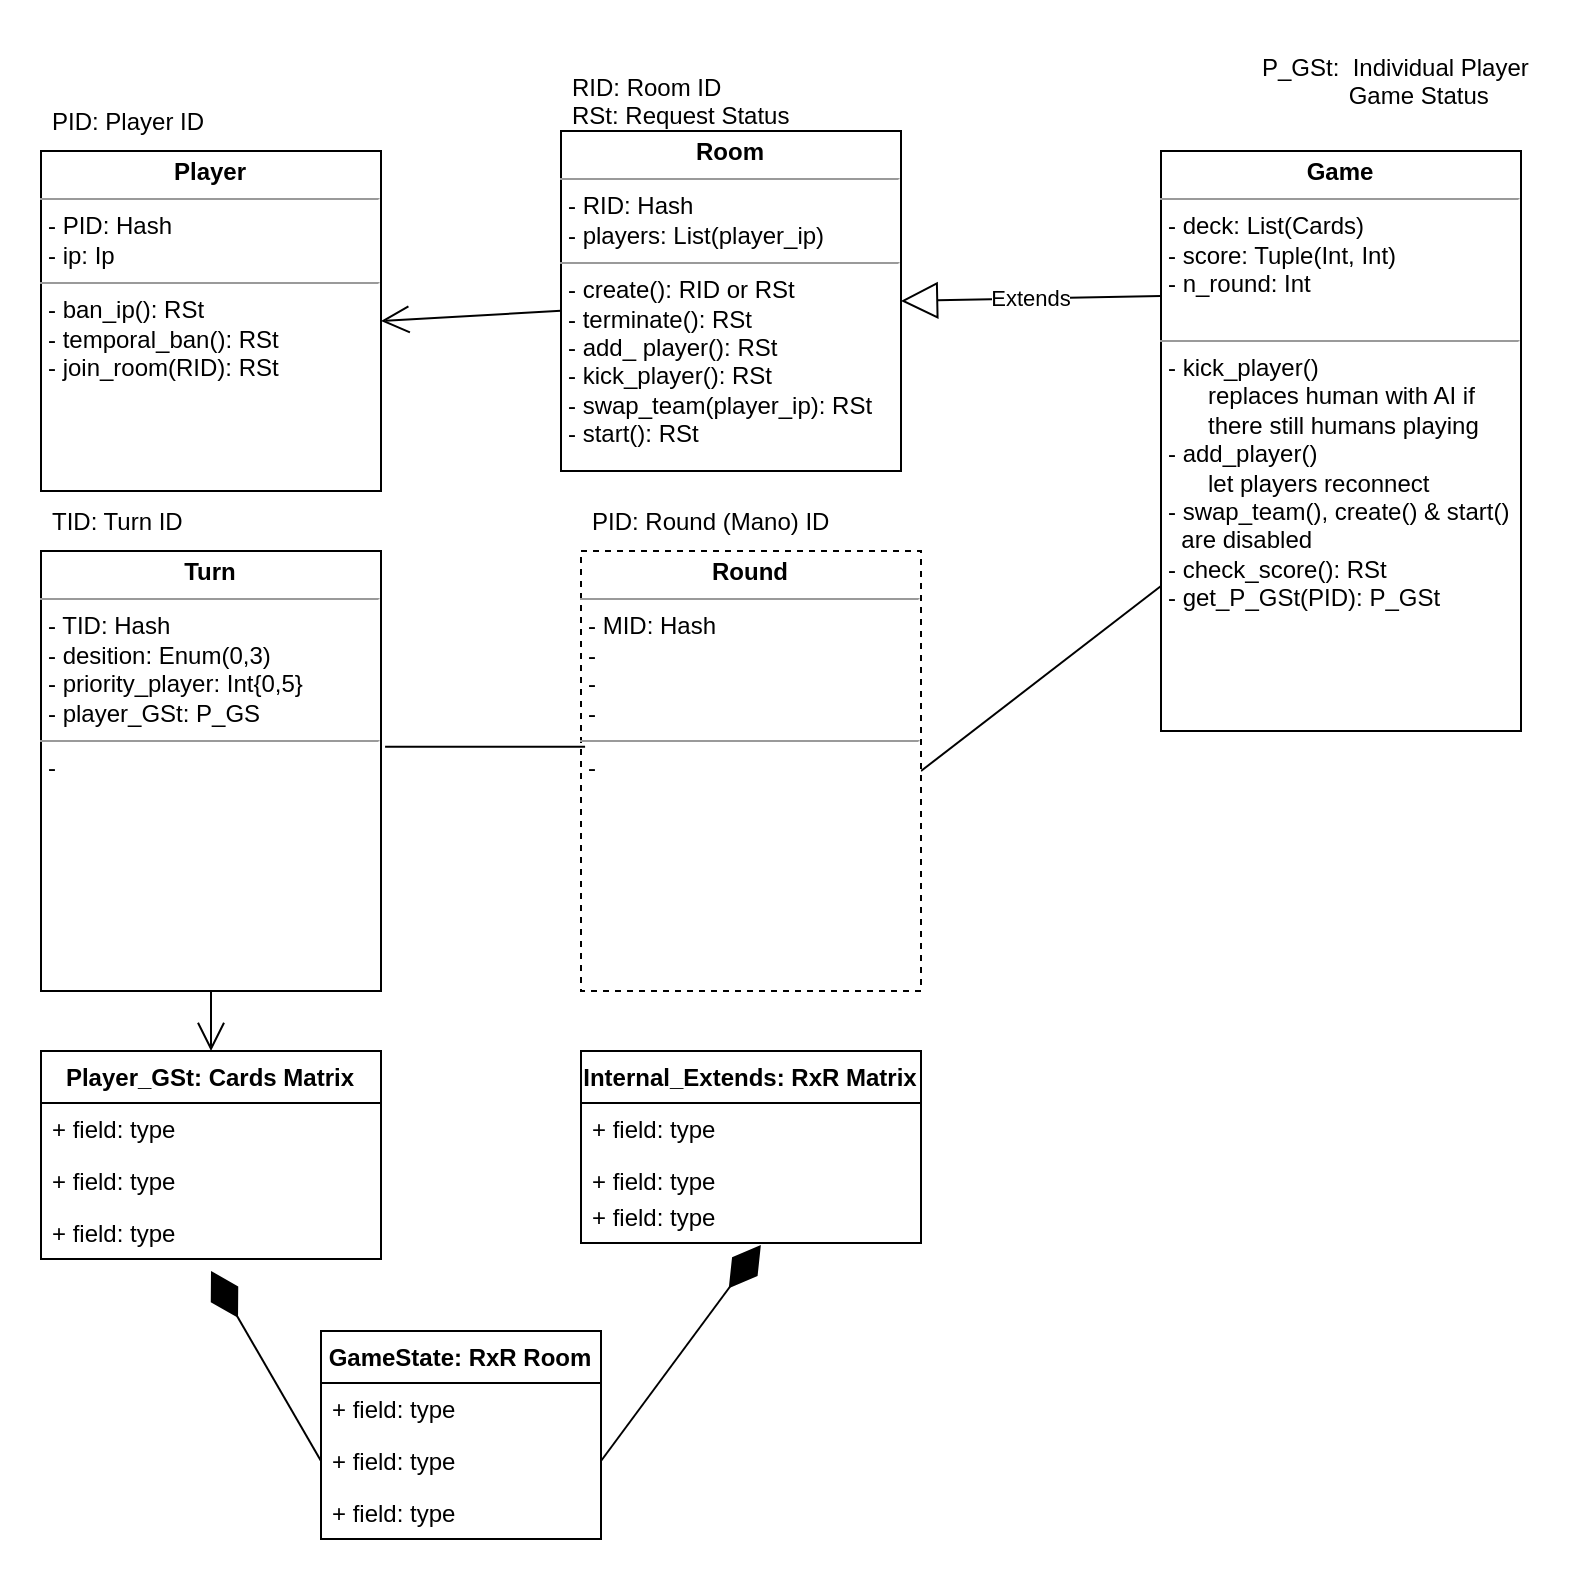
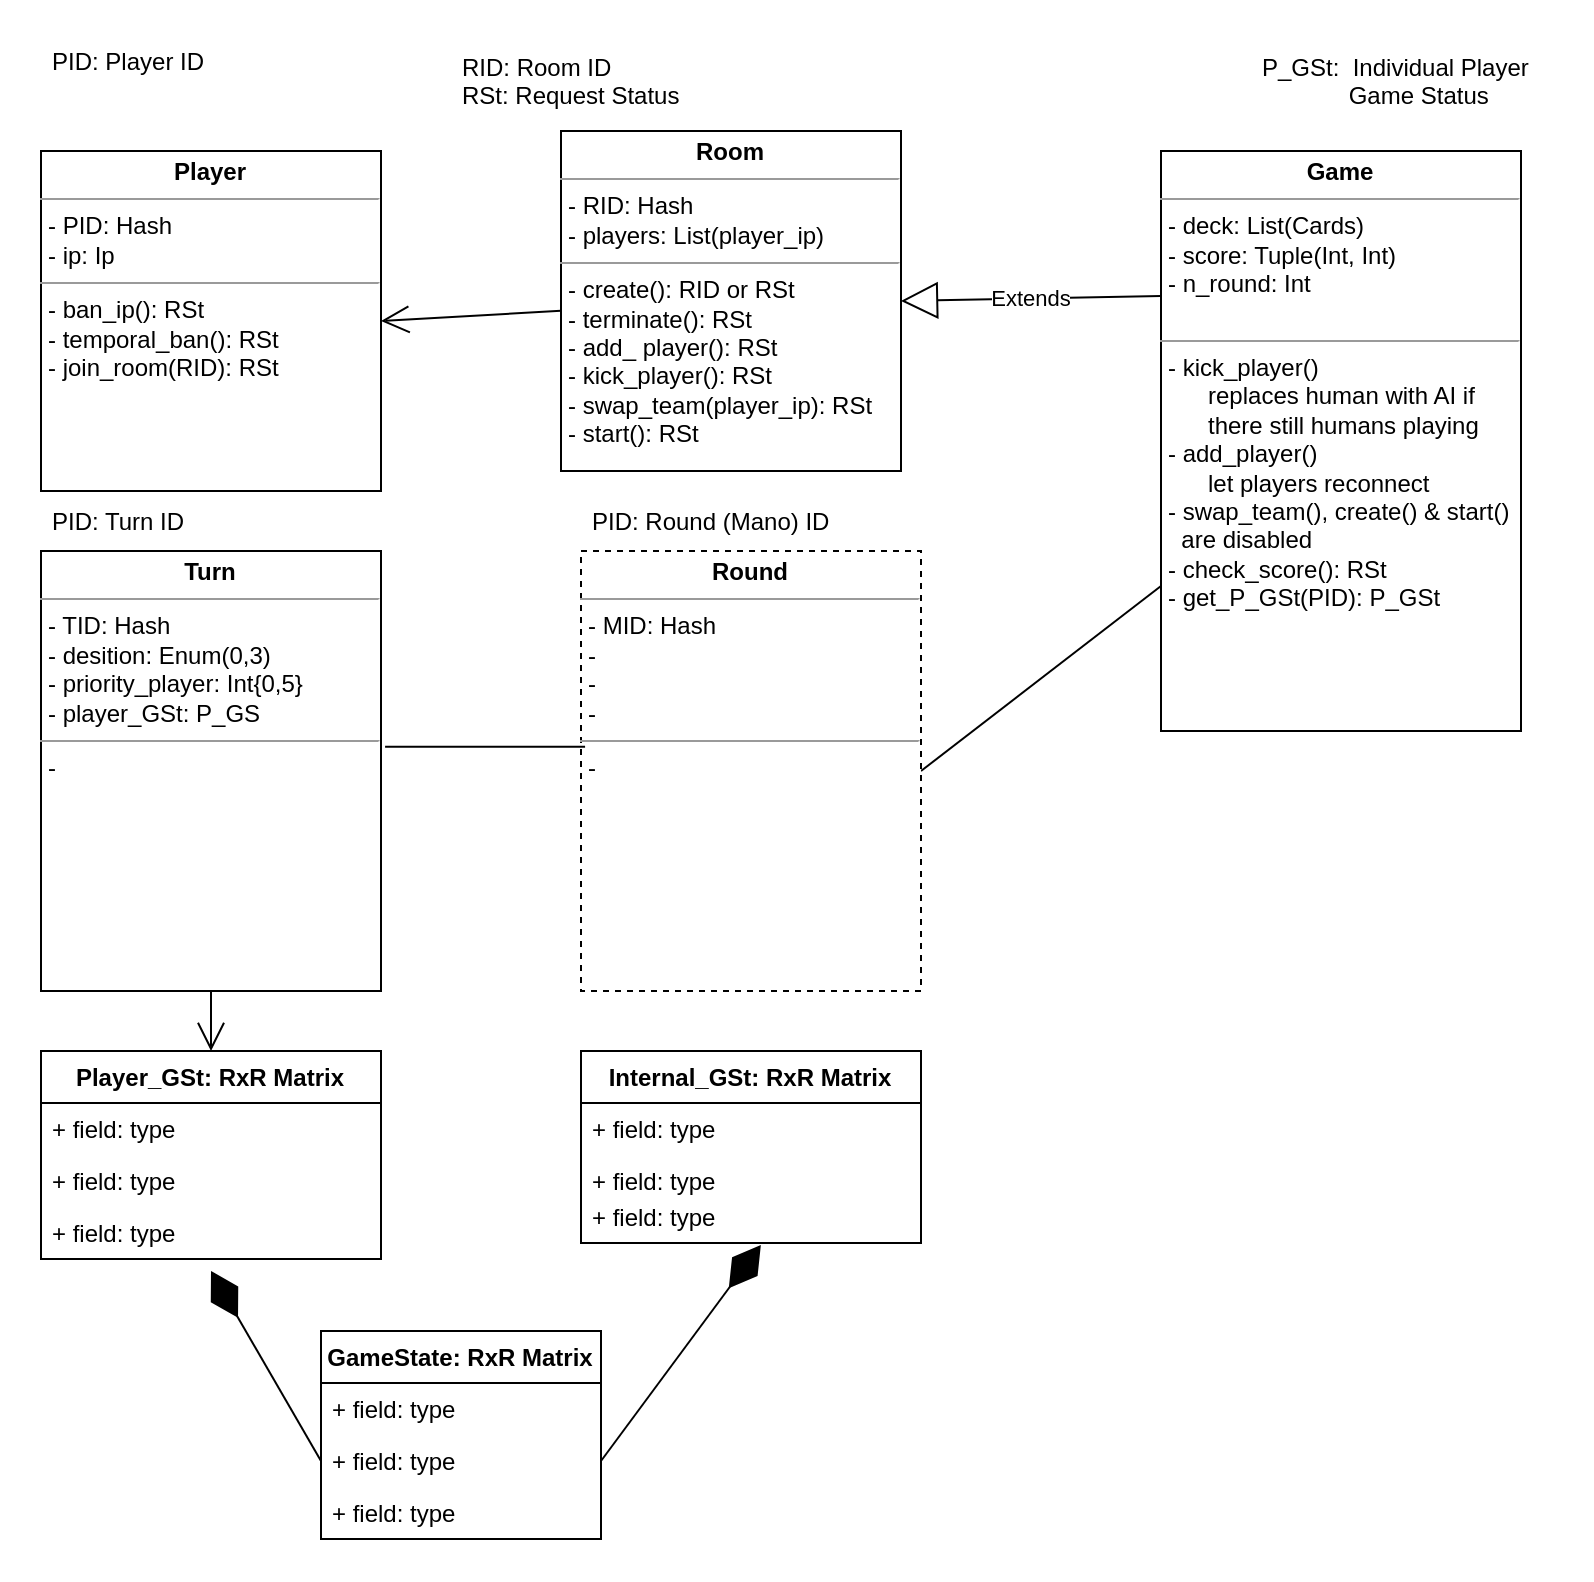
(711, 101) -> (601, 81)
(191, 121) -> (191, 61)
(123, 522) -> (123, 522)
(210, 1078) -> (210, 1078)
(750, 1078) -> (750, 1078)
(460, 1358) -> (460, 1358)
